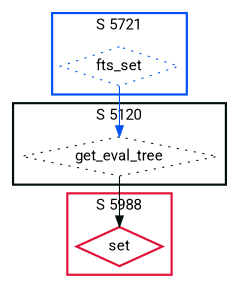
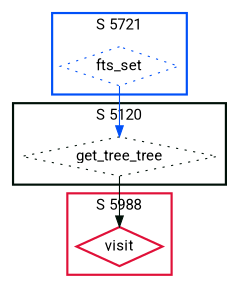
(119, 156) -> (119, 156)
(119, 247) -> (119, 247)
